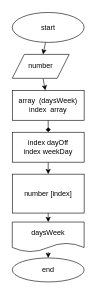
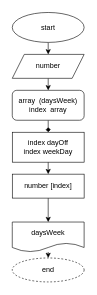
(41, 66) -> (48, 66)
(48, 105) -> (48, 105)
(48, 194) -> (48, 186)
(48, 270) -> (48, 270)
